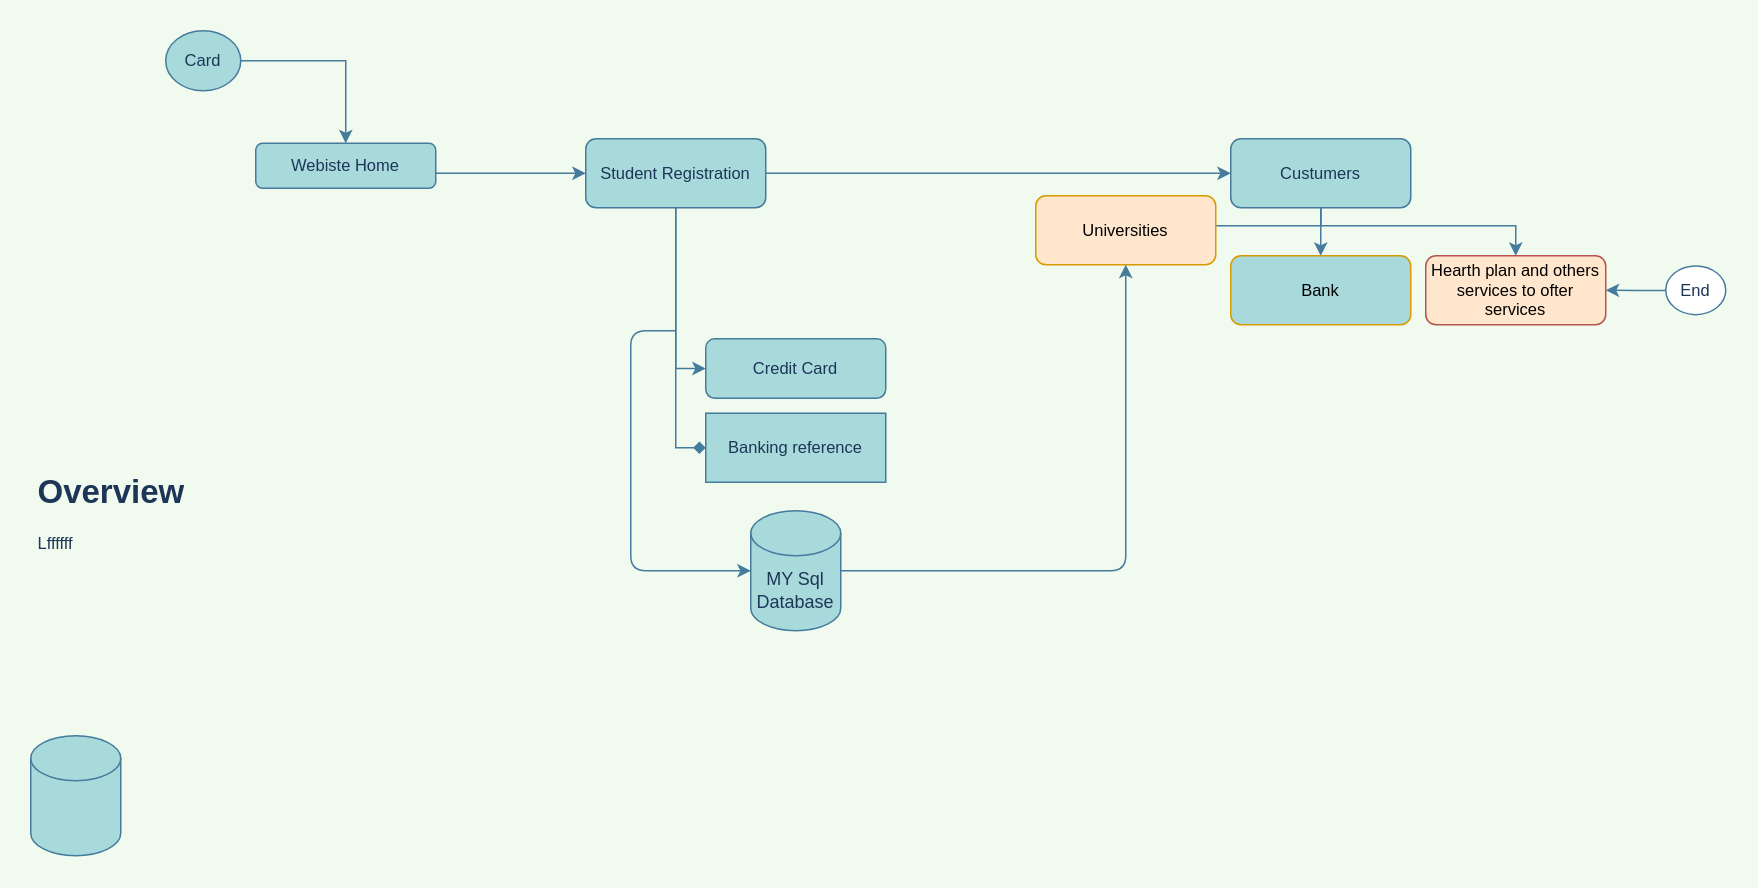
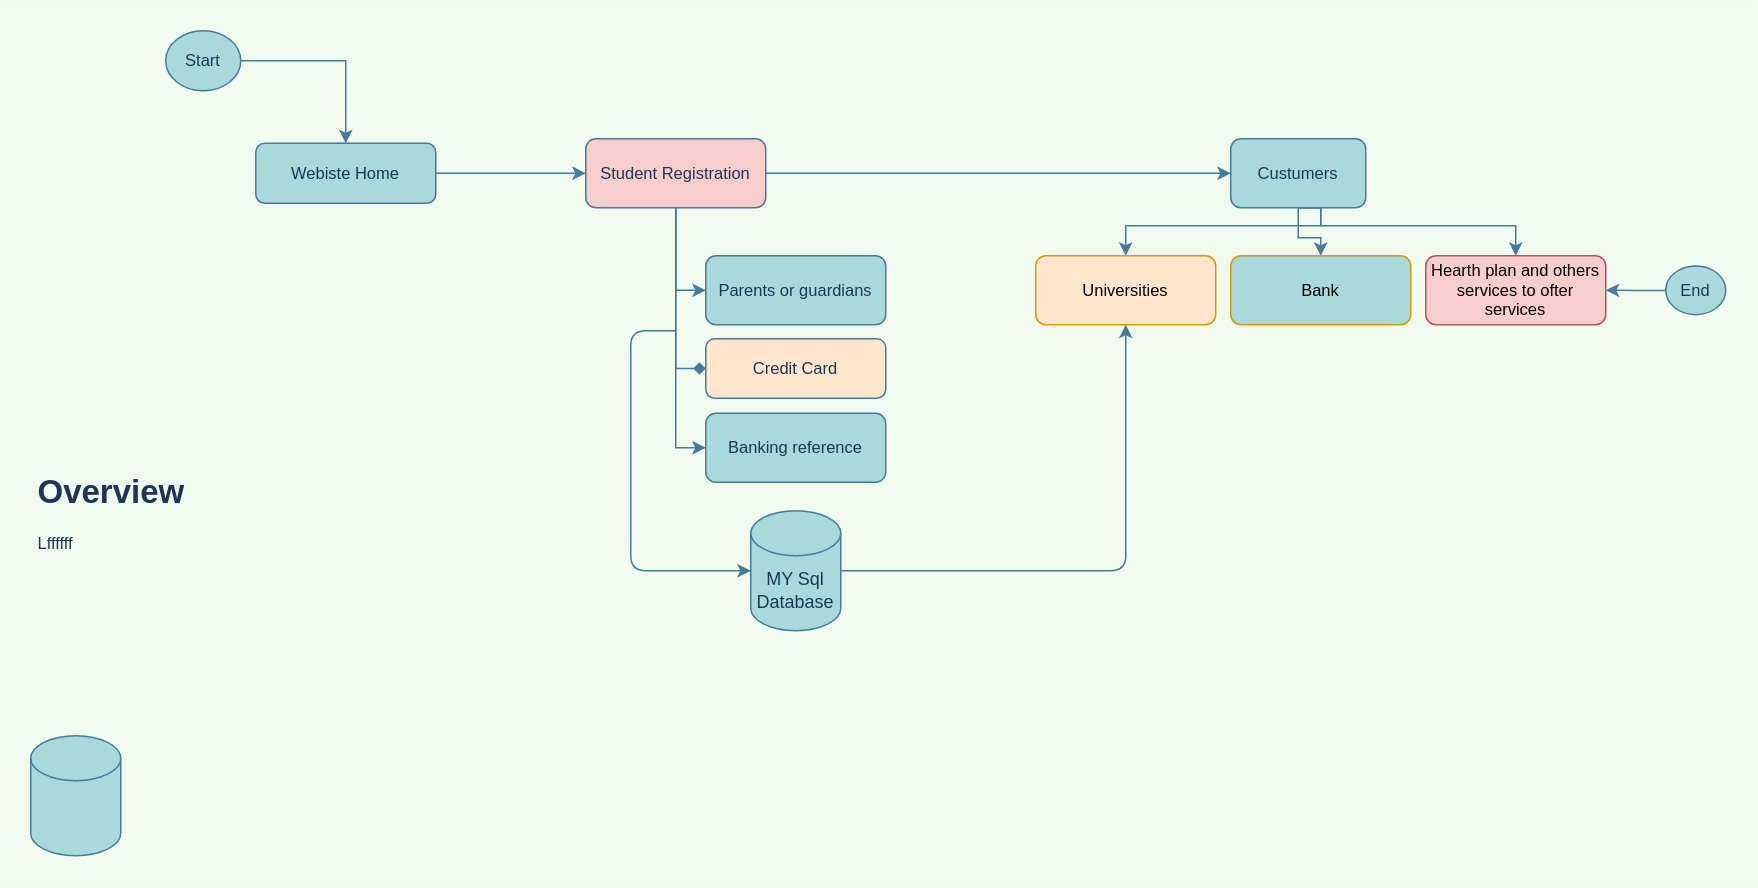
(203, 61) -> (203, 61)
(346, 166) -> (346, 173)
(676, 173) -> (676, 173)
(1321, 173) -> (1298, 173)
(1126, 230) -> (1126, 290)
none -> (687, 290)
none -> (796, 290)
(1516, 290) -> (1516, 290)
(1696, 290) -> (1696, 290)
(694, 369) -> (693, 369)
(796, 369) -> (796, 369)
(693, 448) -> (694, 448)
(796, 448) -> (796, 448)
